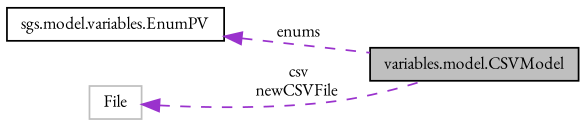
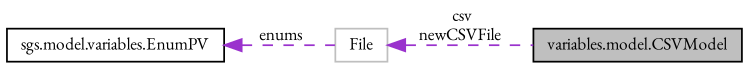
(306, 46) -> (288, 45)
